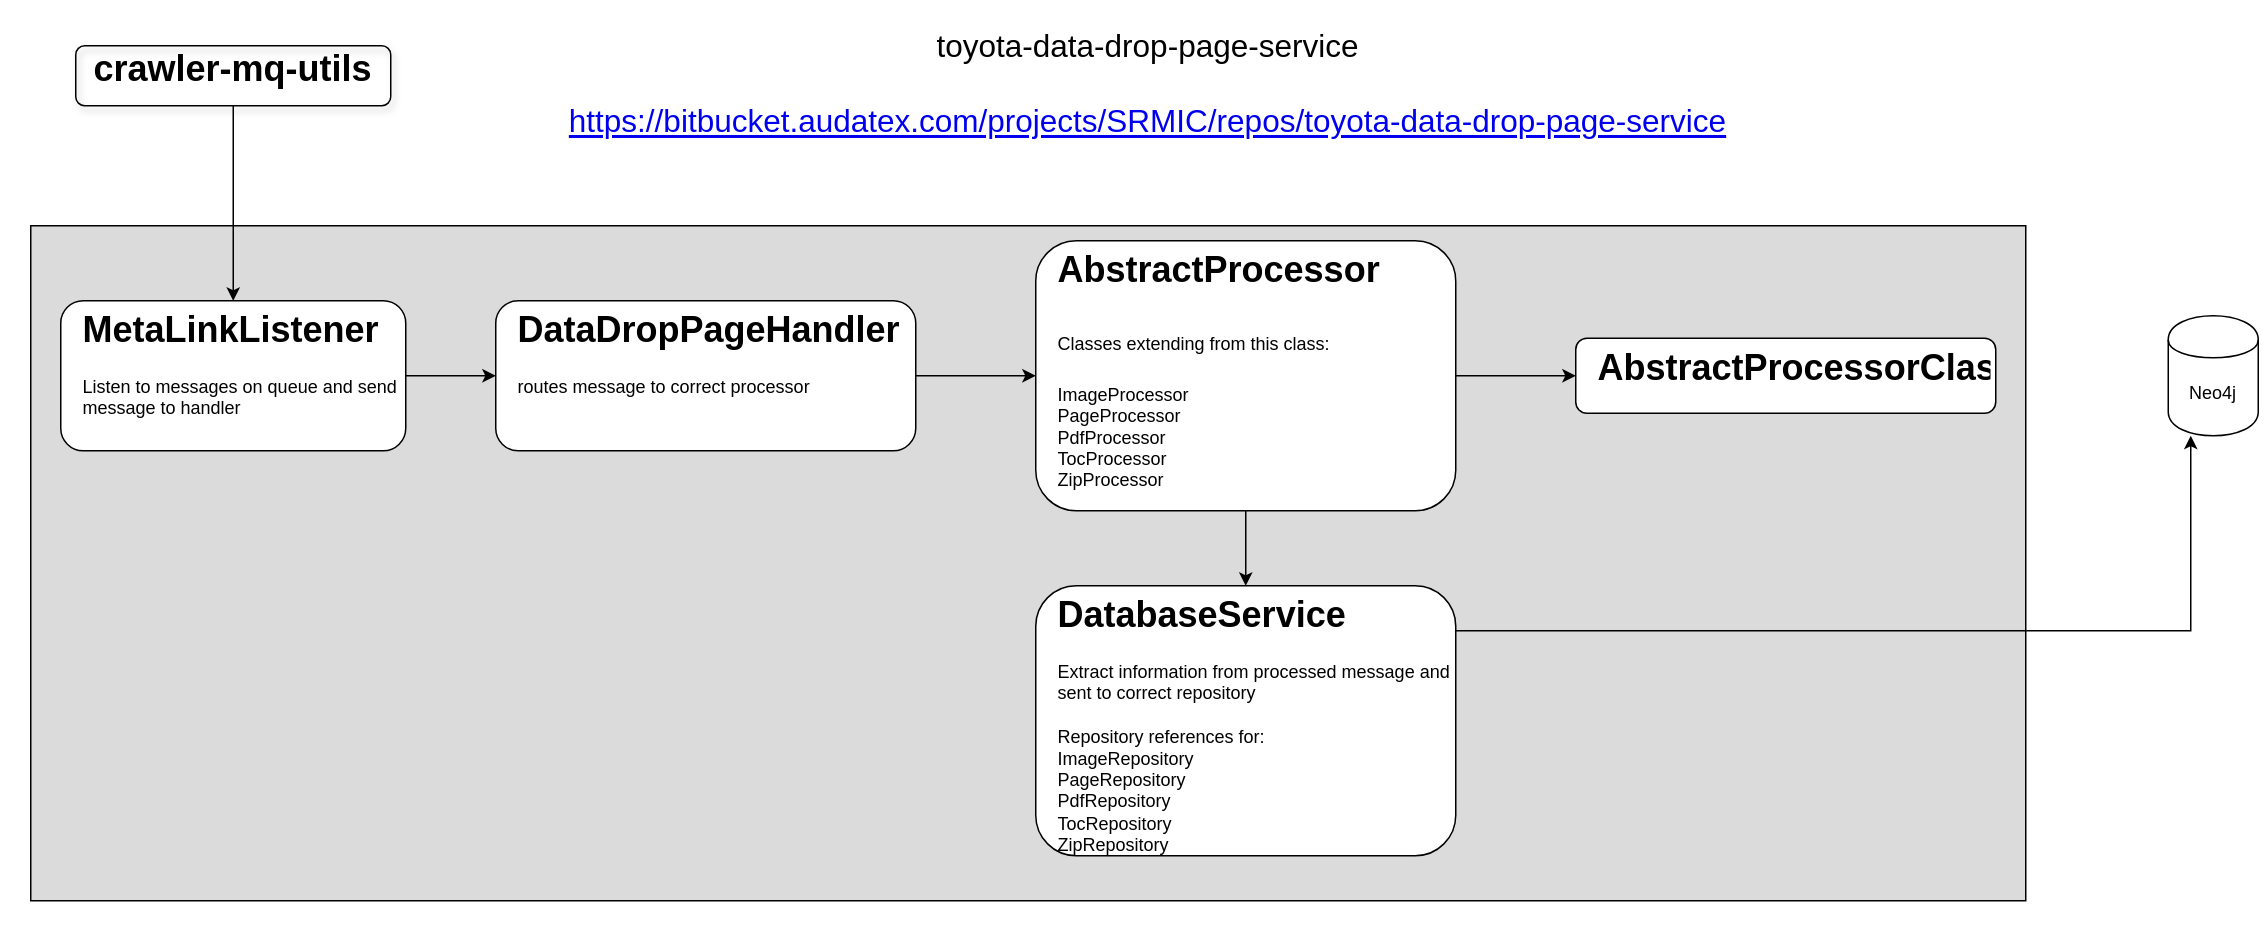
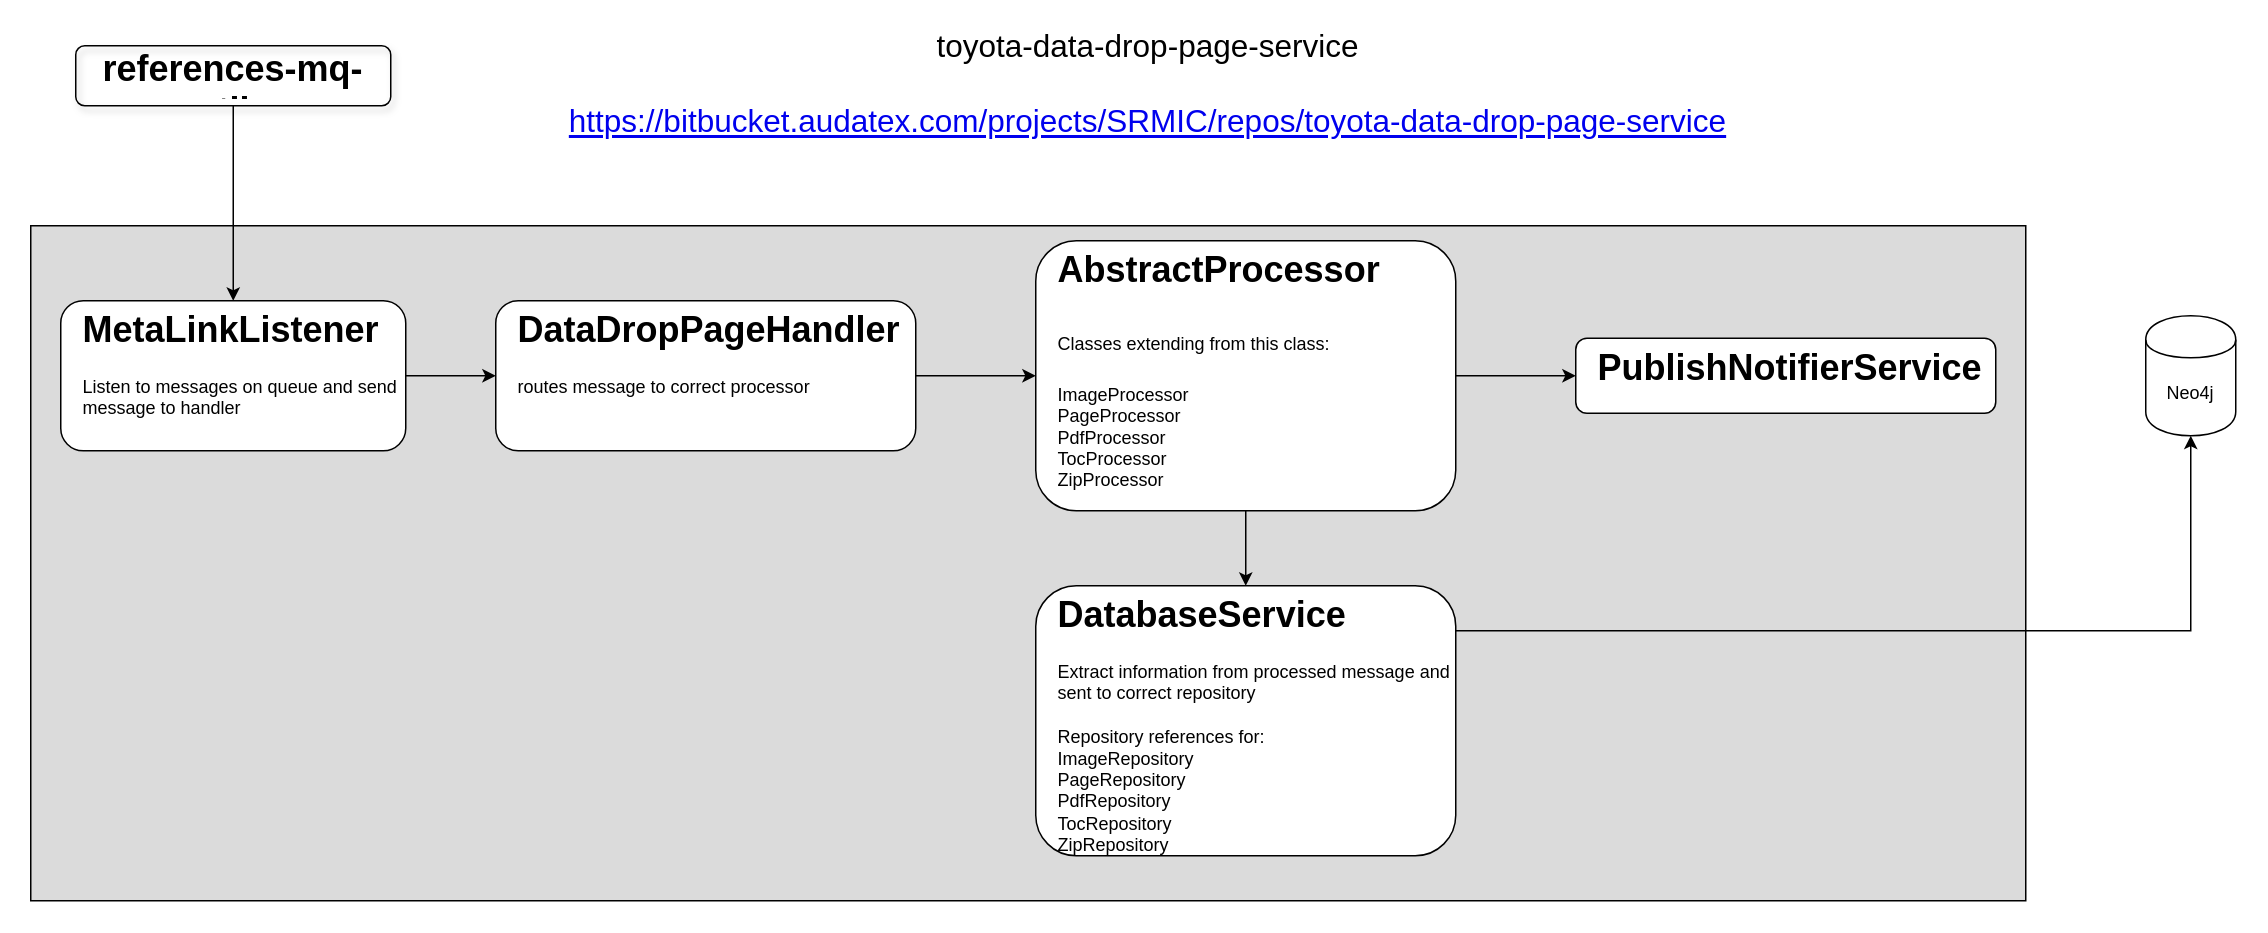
(233, 61) -> (233, 61)
(1717, 334) -> (1697, 334)
(2213, 376) -> (2191, 376)
